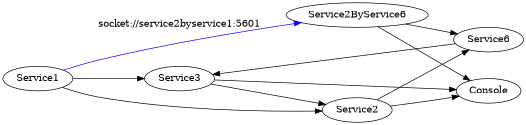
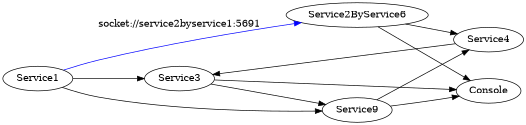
(180, 24) -> (180, 24)
(489, 40) -> (489, 40)
(357, 110) -> (357, 110)
